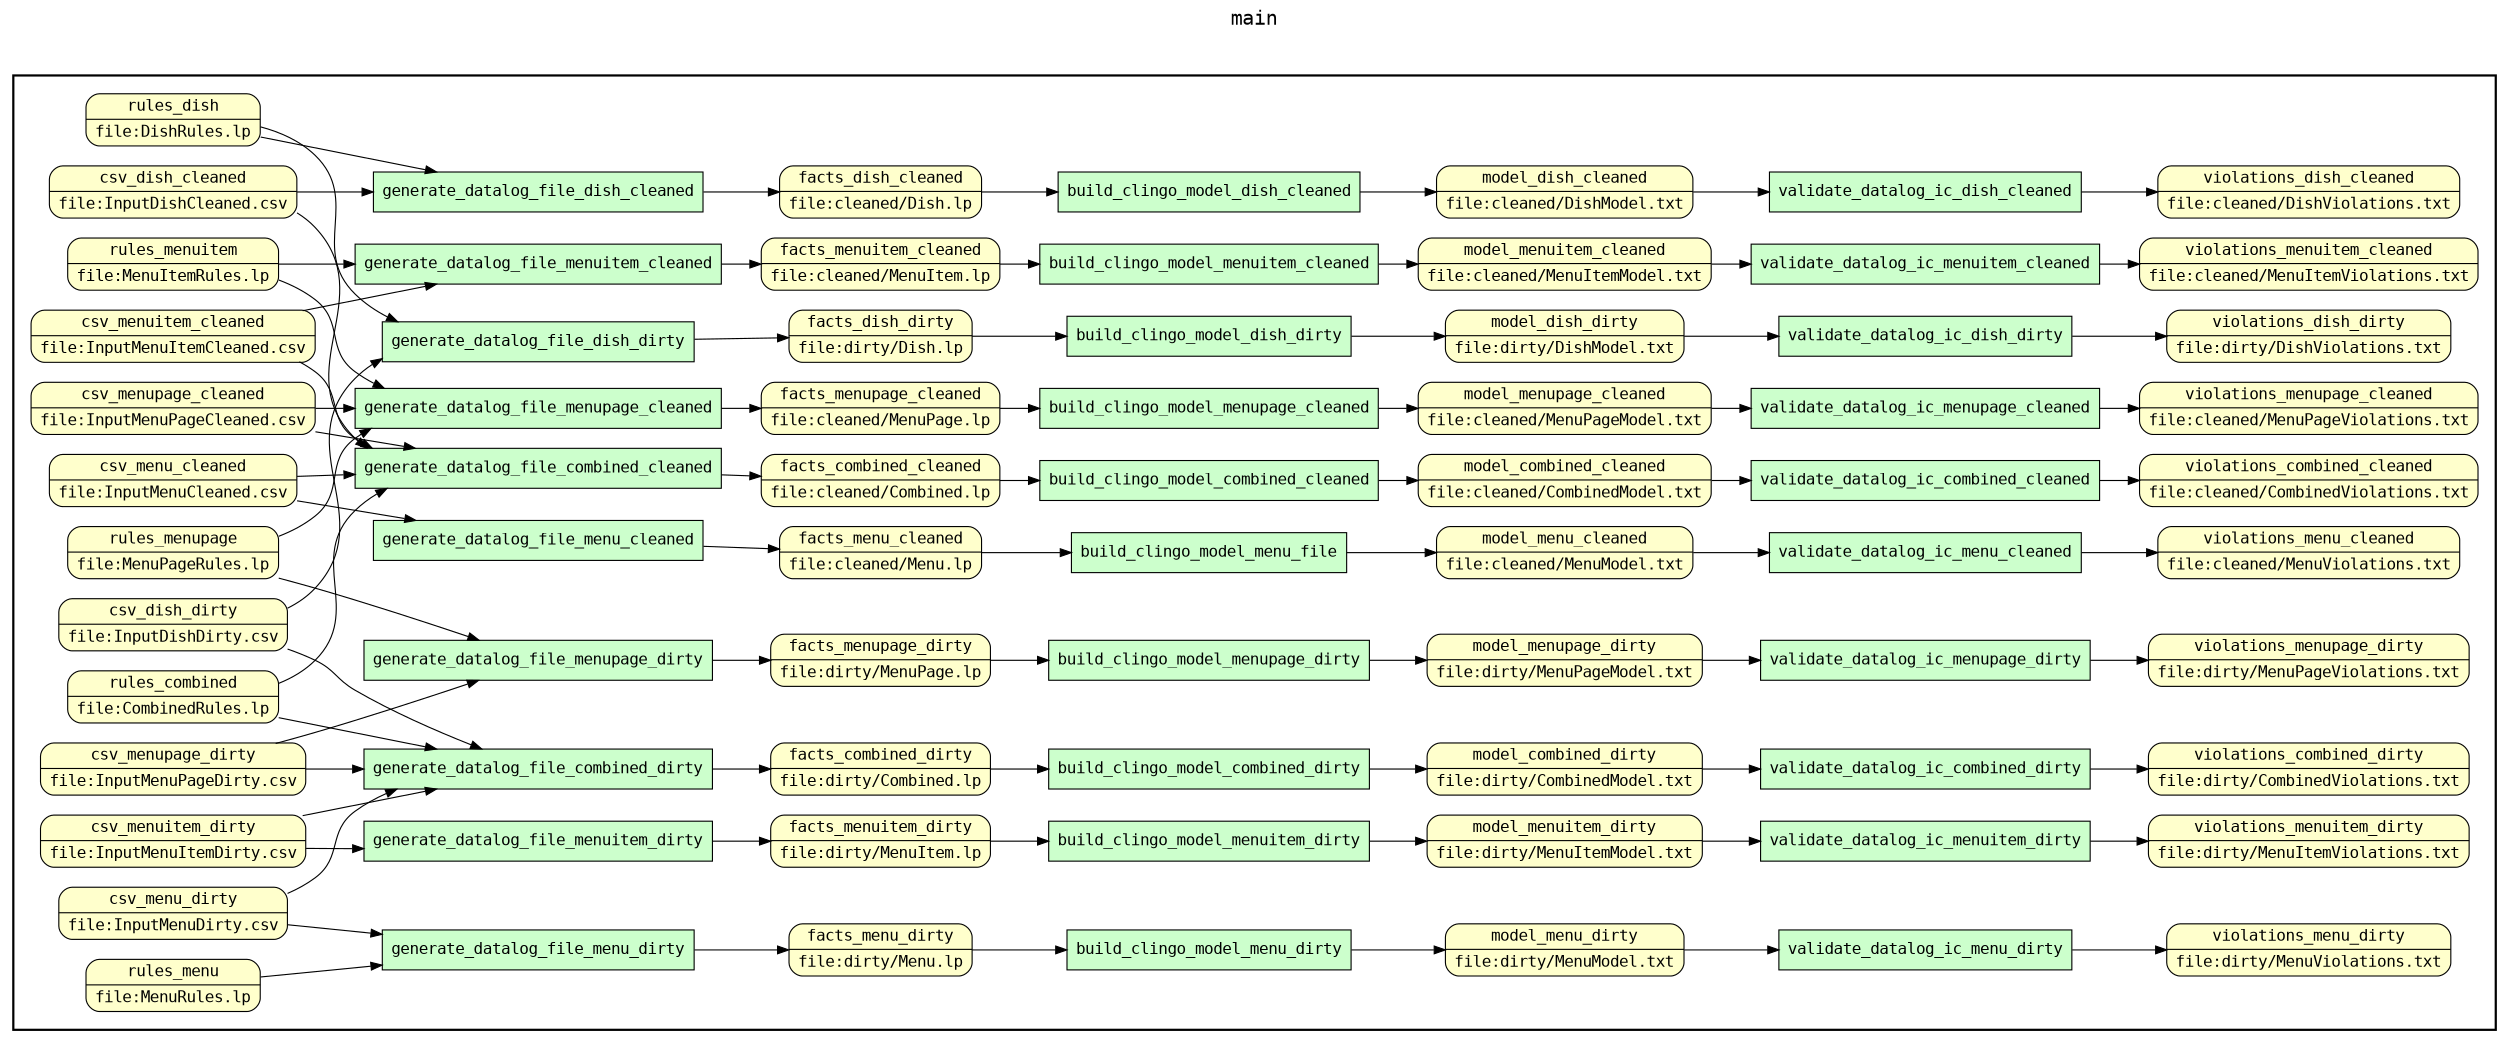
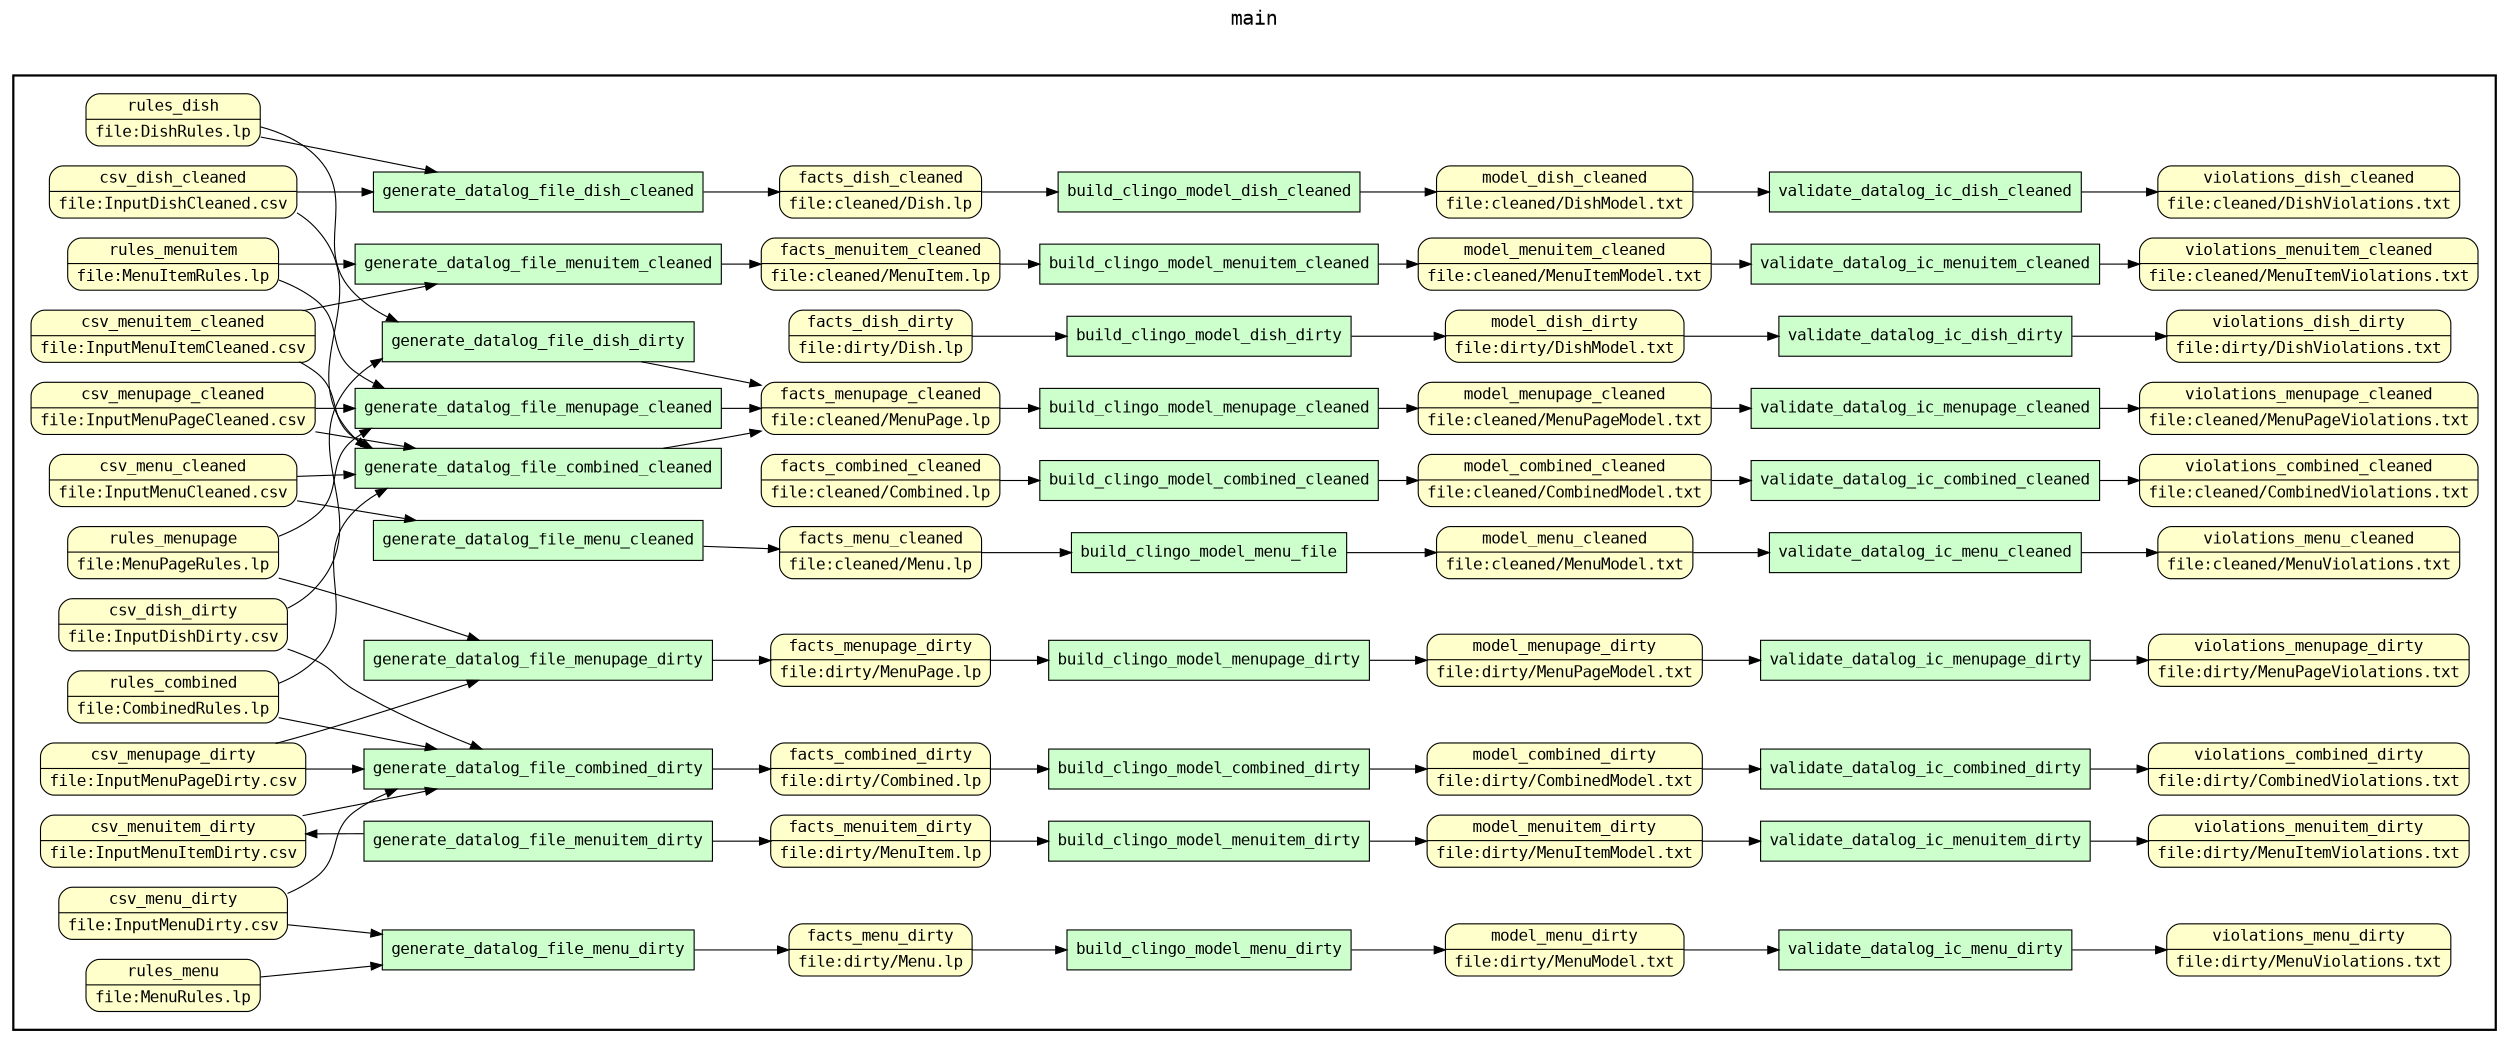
(736, 339) -> (696, 372)
(736, 475) -> (707, 441)
(327, 849) -> (346, 834)
